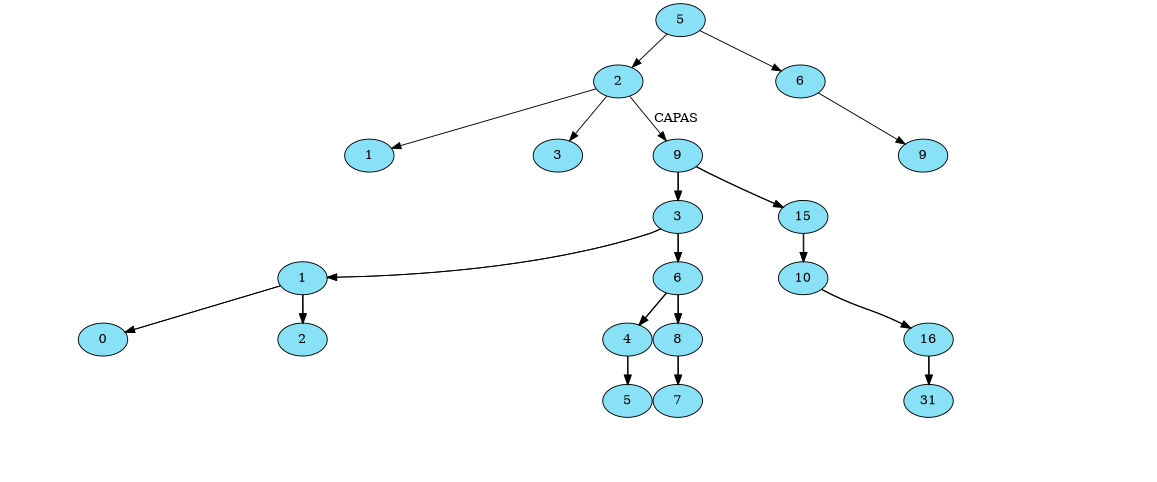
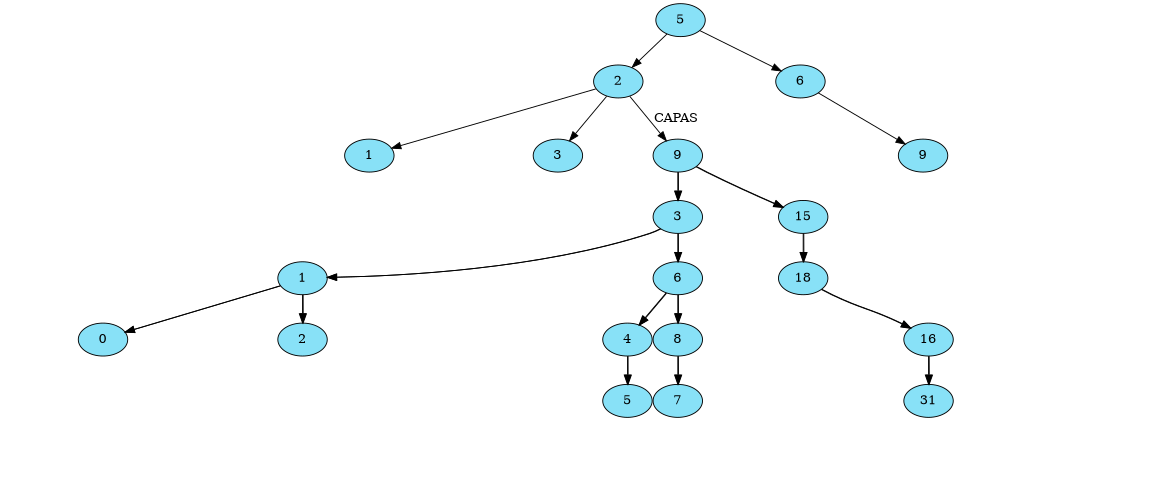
(803, 278) -> (803, 278)
